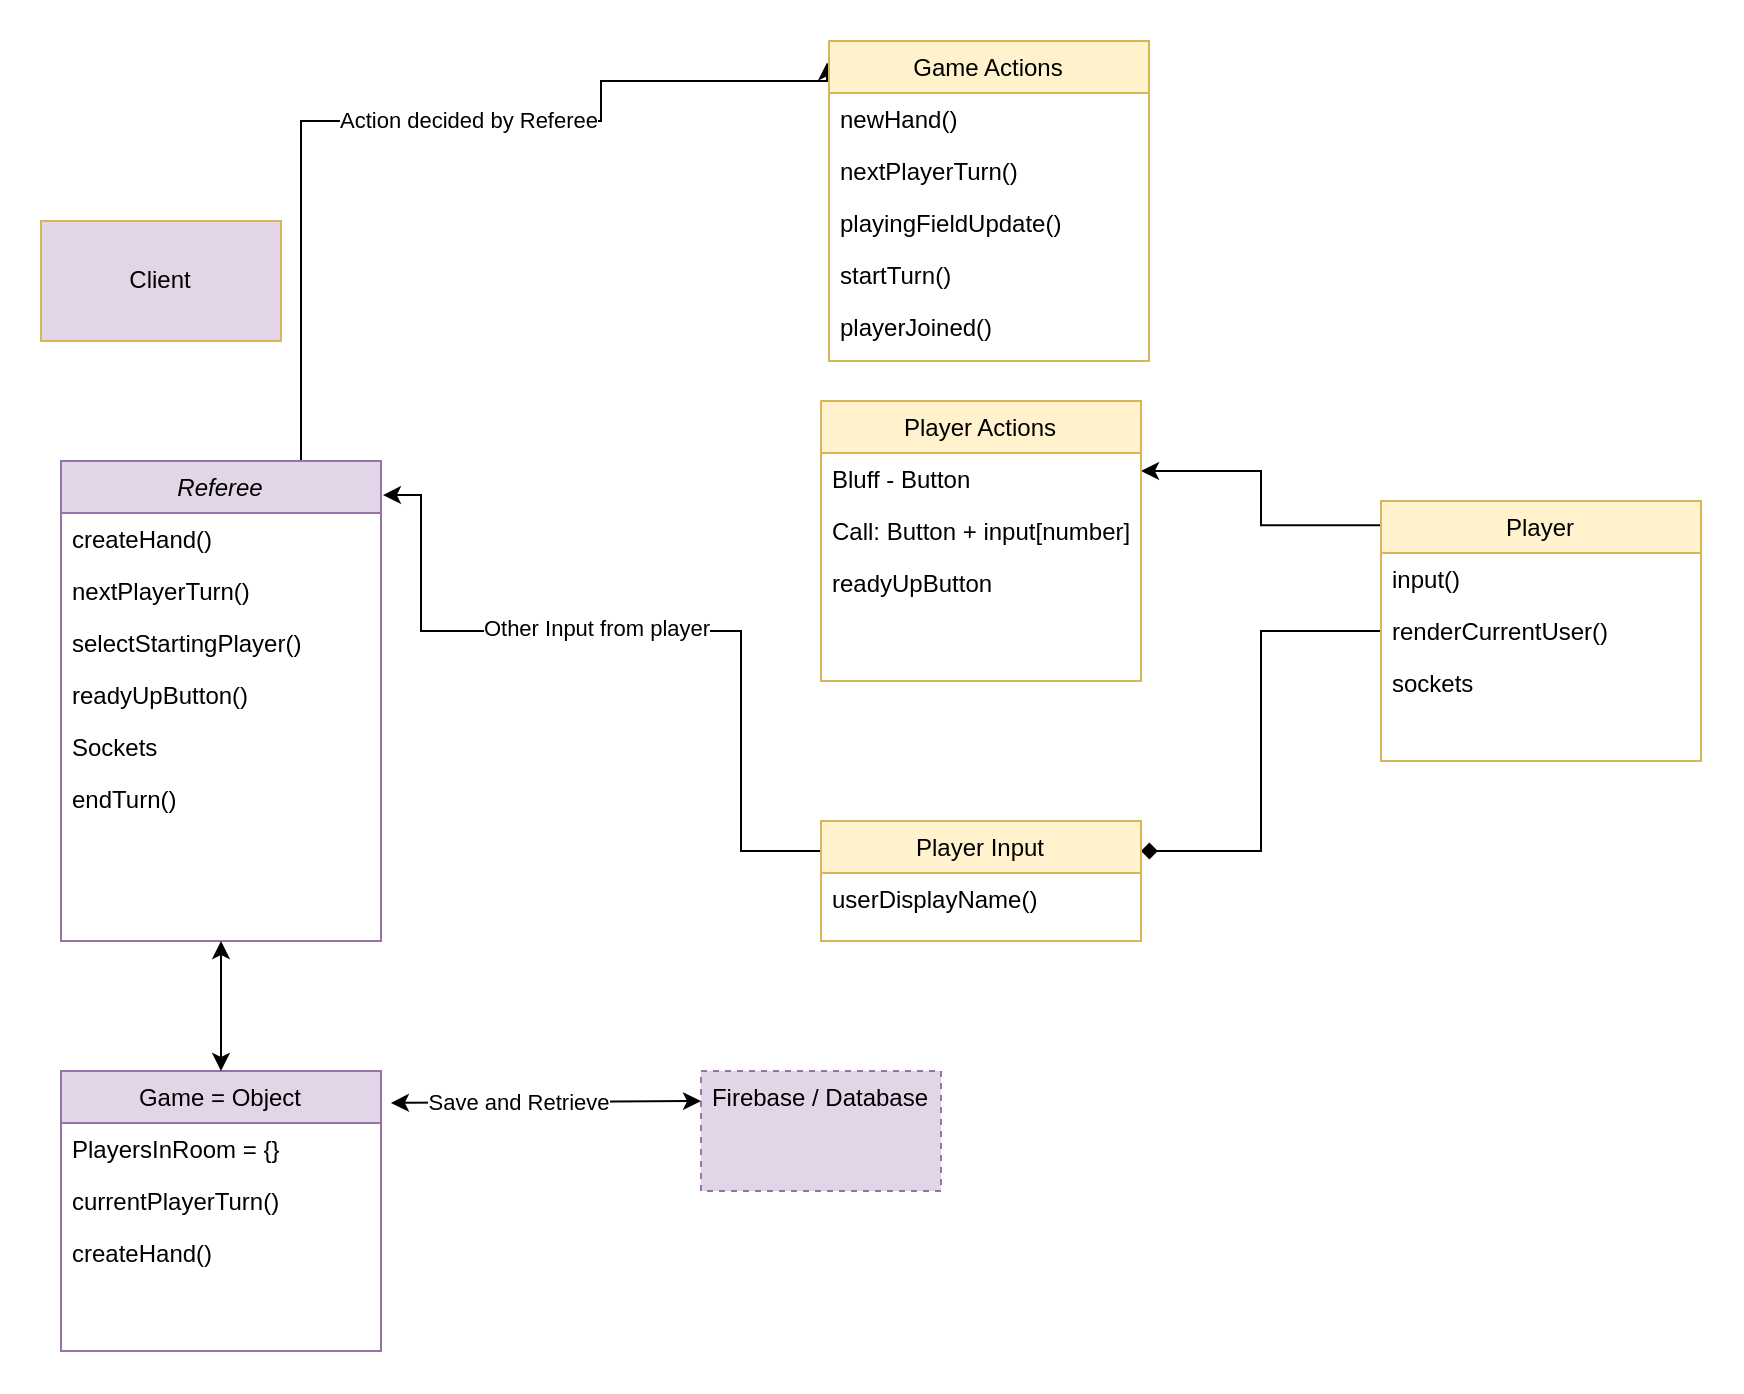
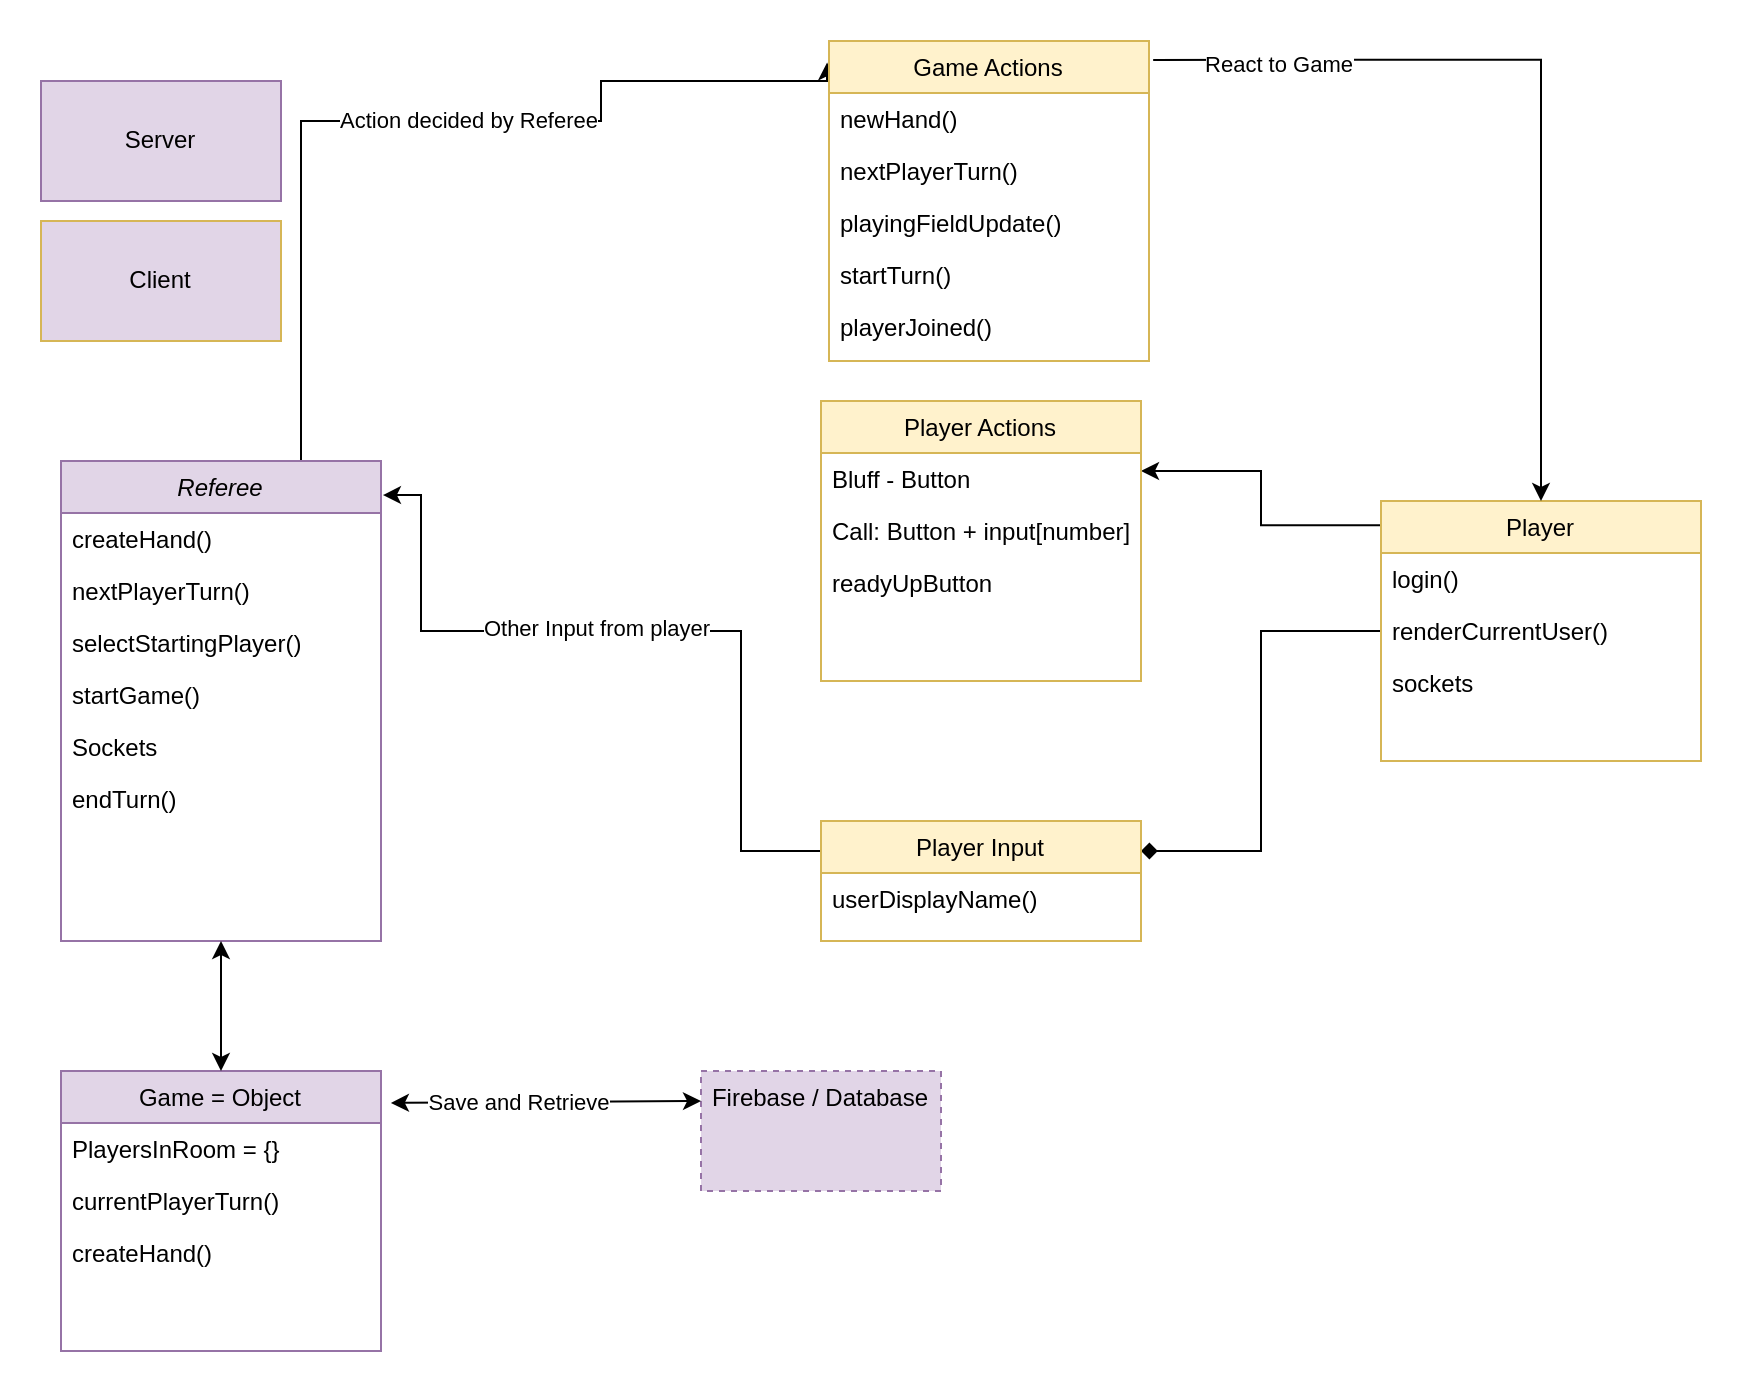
none -> (1541, 80)
none -> (161, 141)
(1436, 580) -> (1433, 580)
(173, 696) -> (146, 696)
